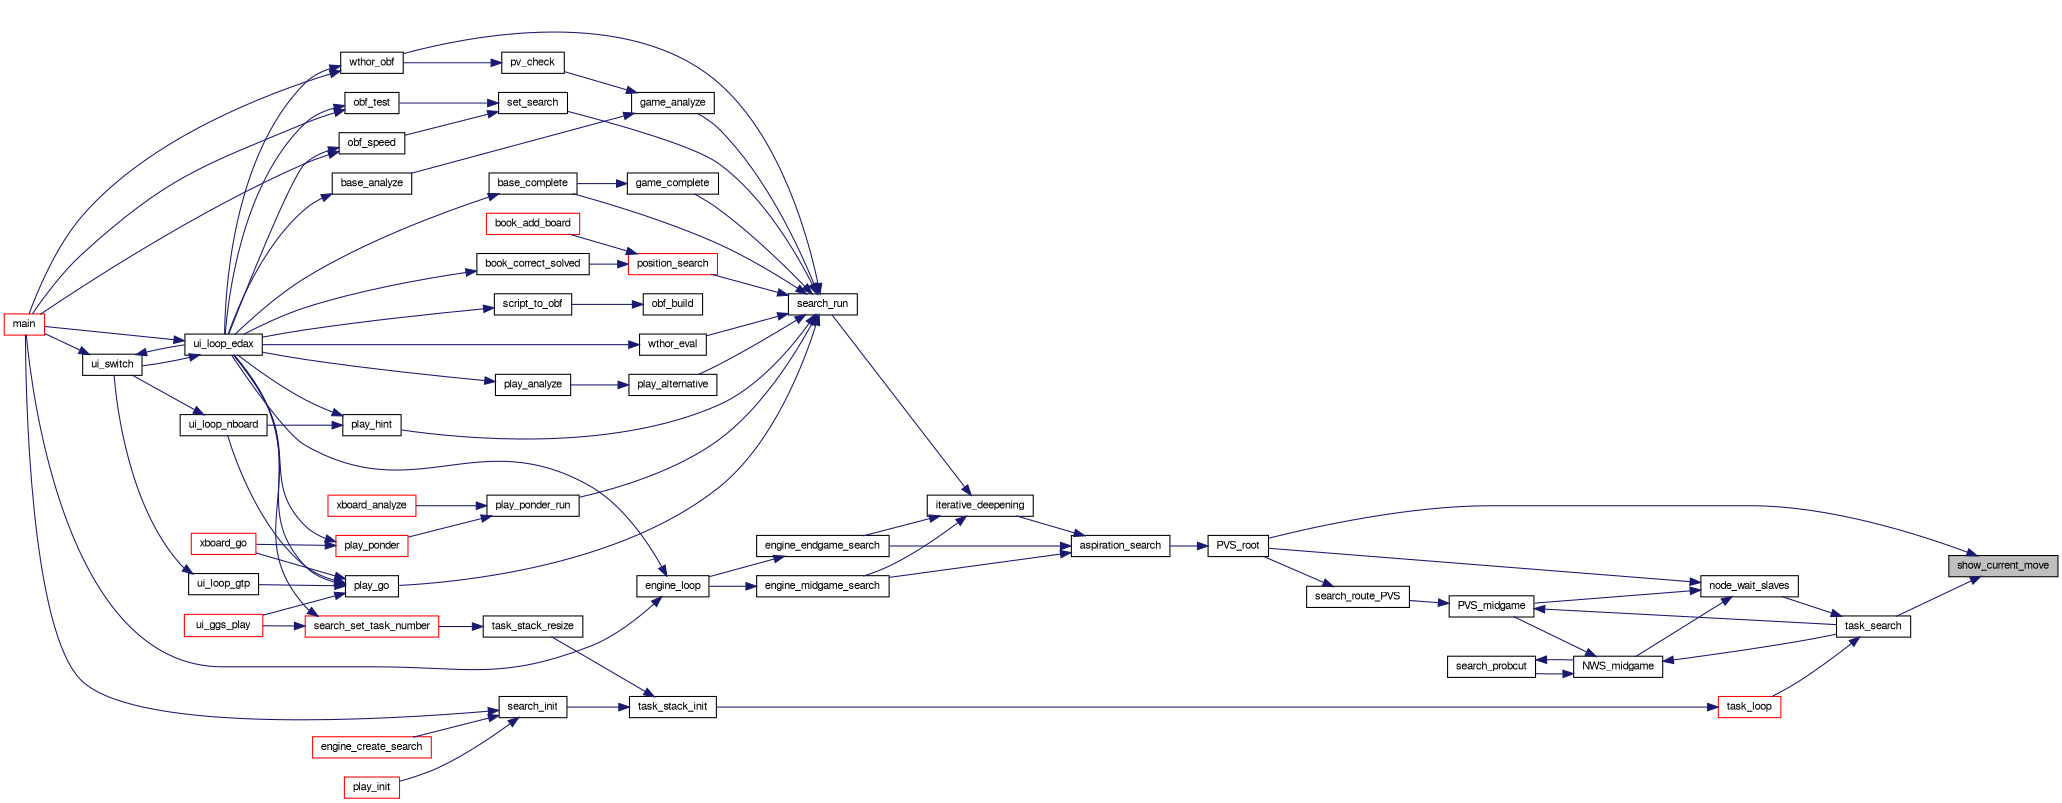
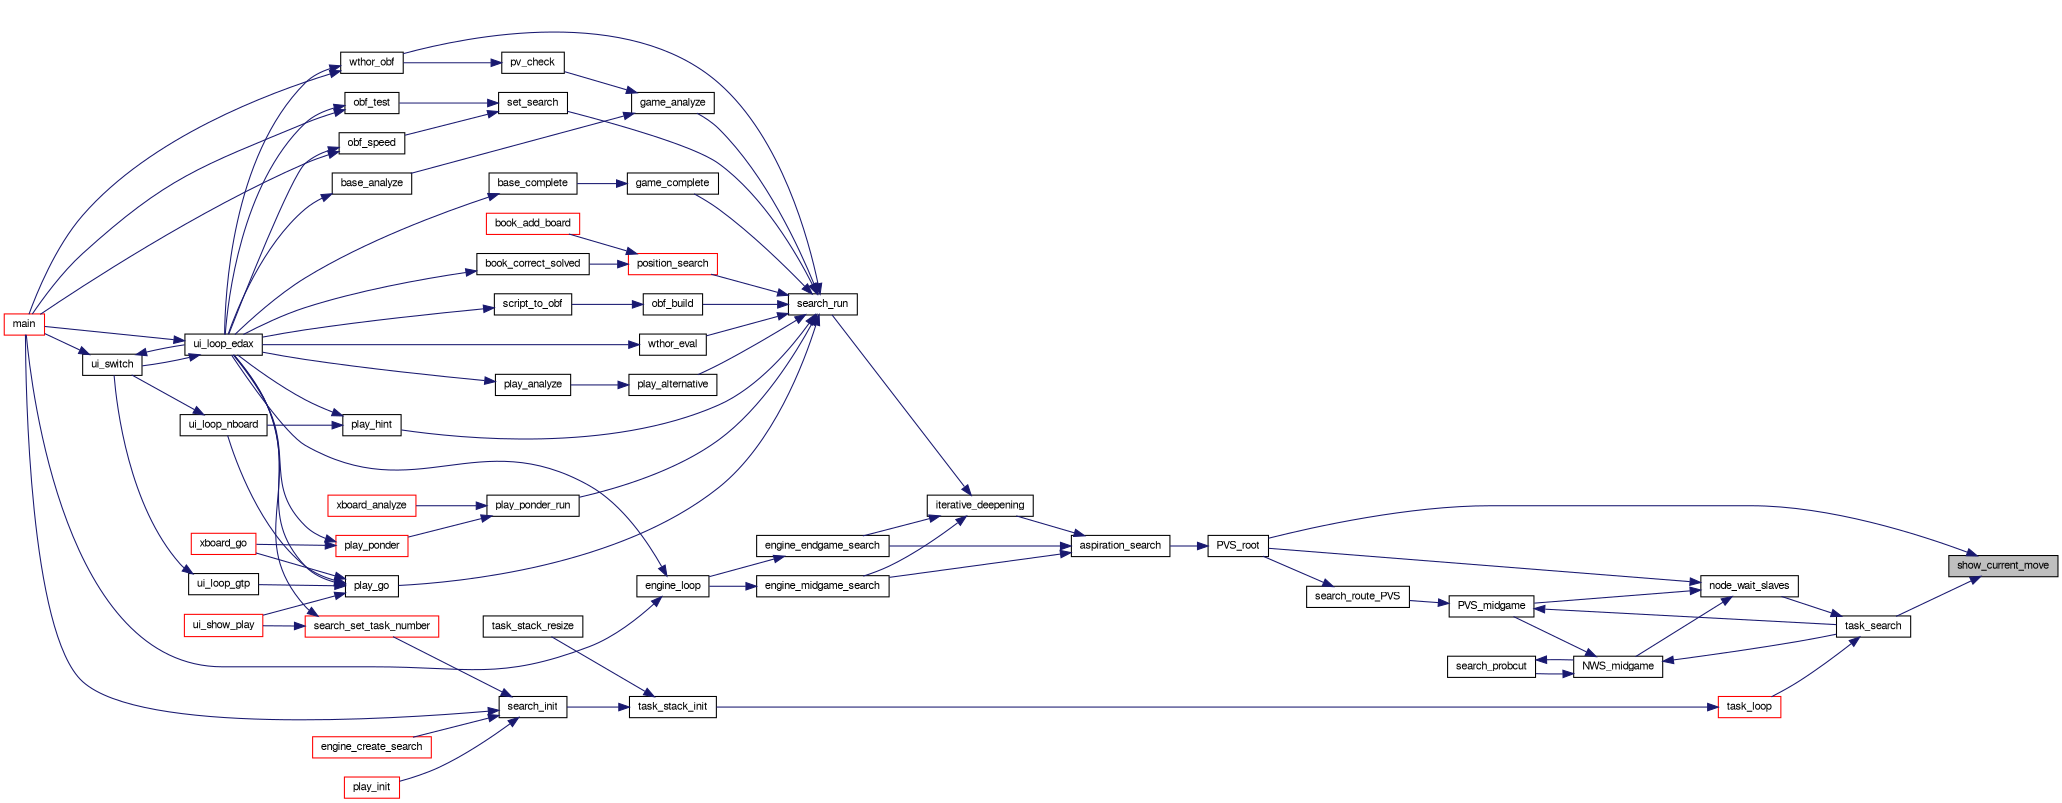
(689, 232) -> (740, 304)
(224, 625) -> (224, 625)
(456, 627) -> (442, 662)
